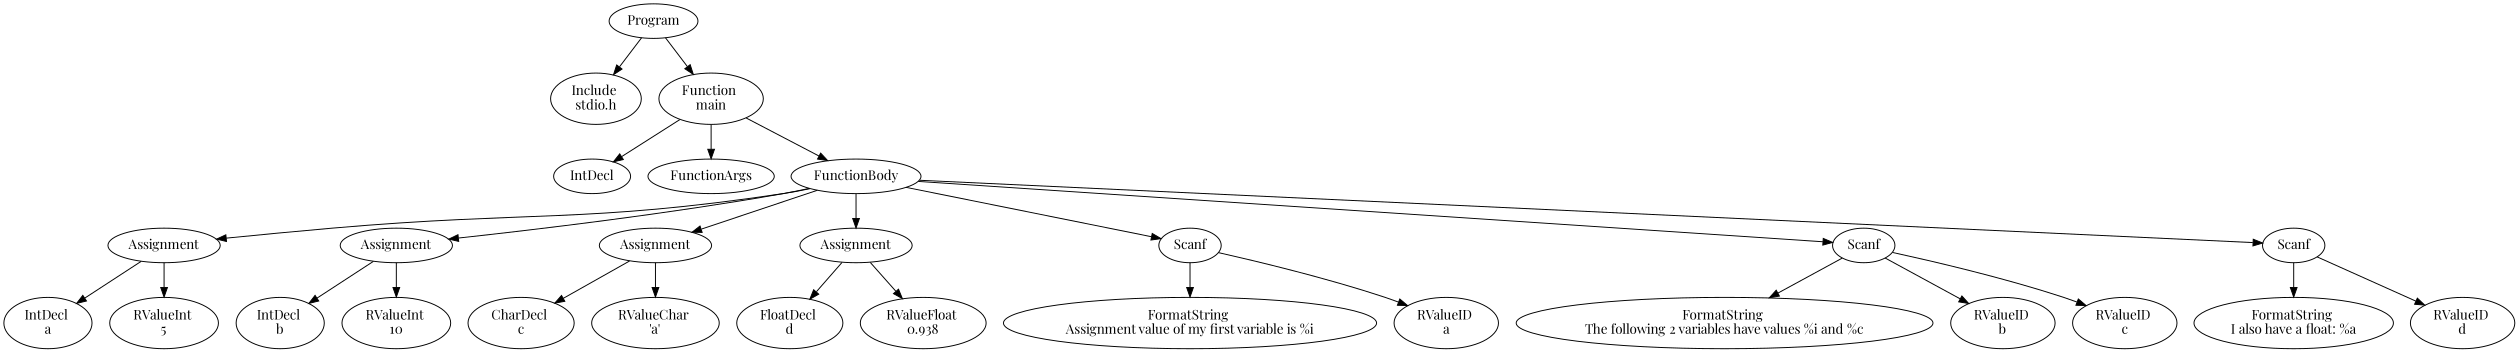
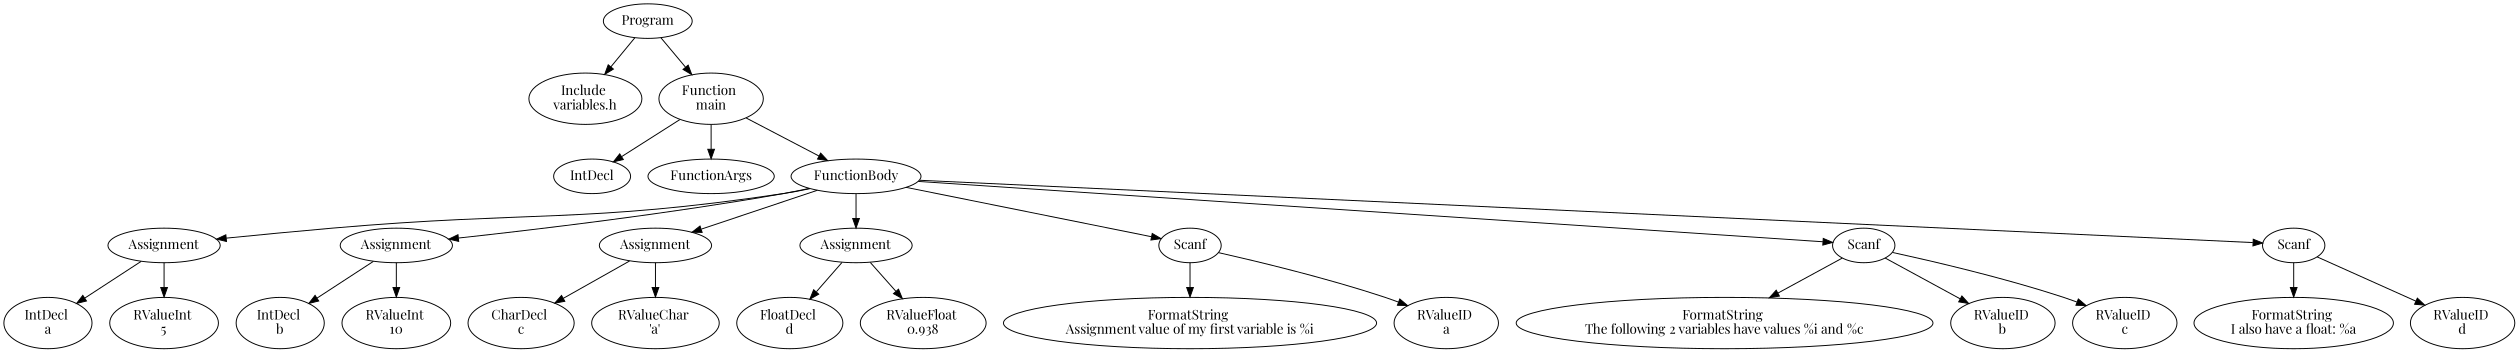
(596, 99) -> (585, 99)
